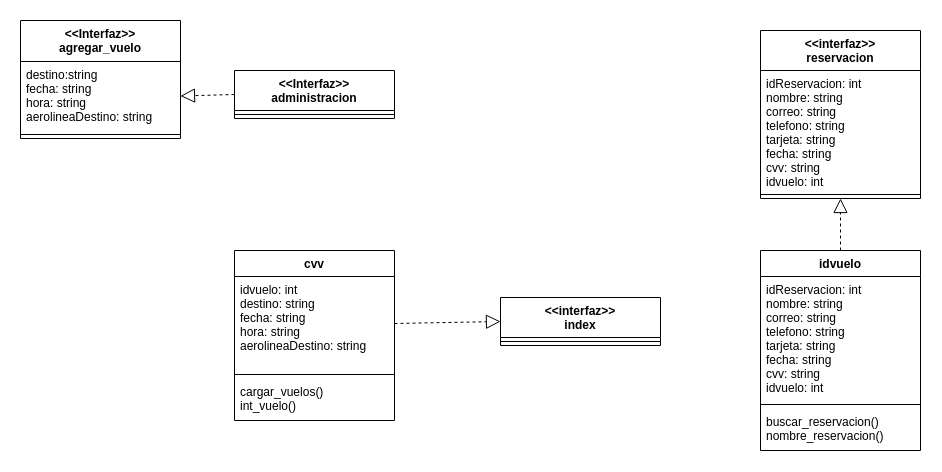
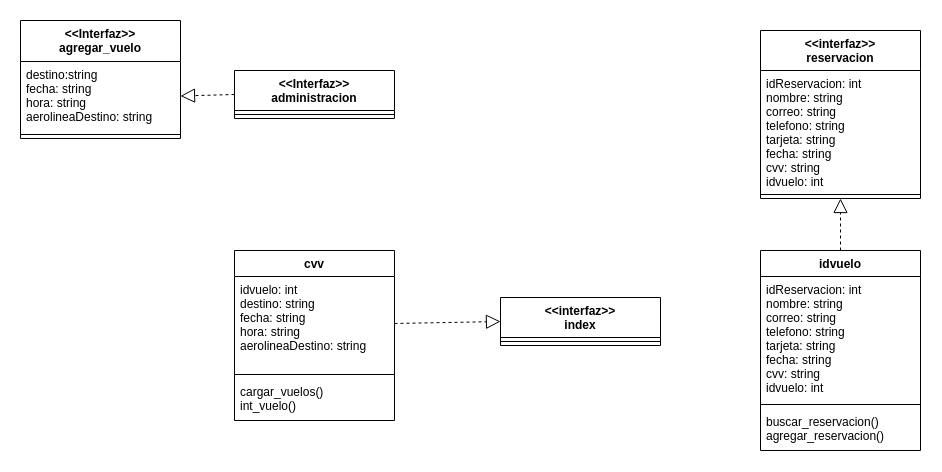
(832, 422) -> (832, 422)
